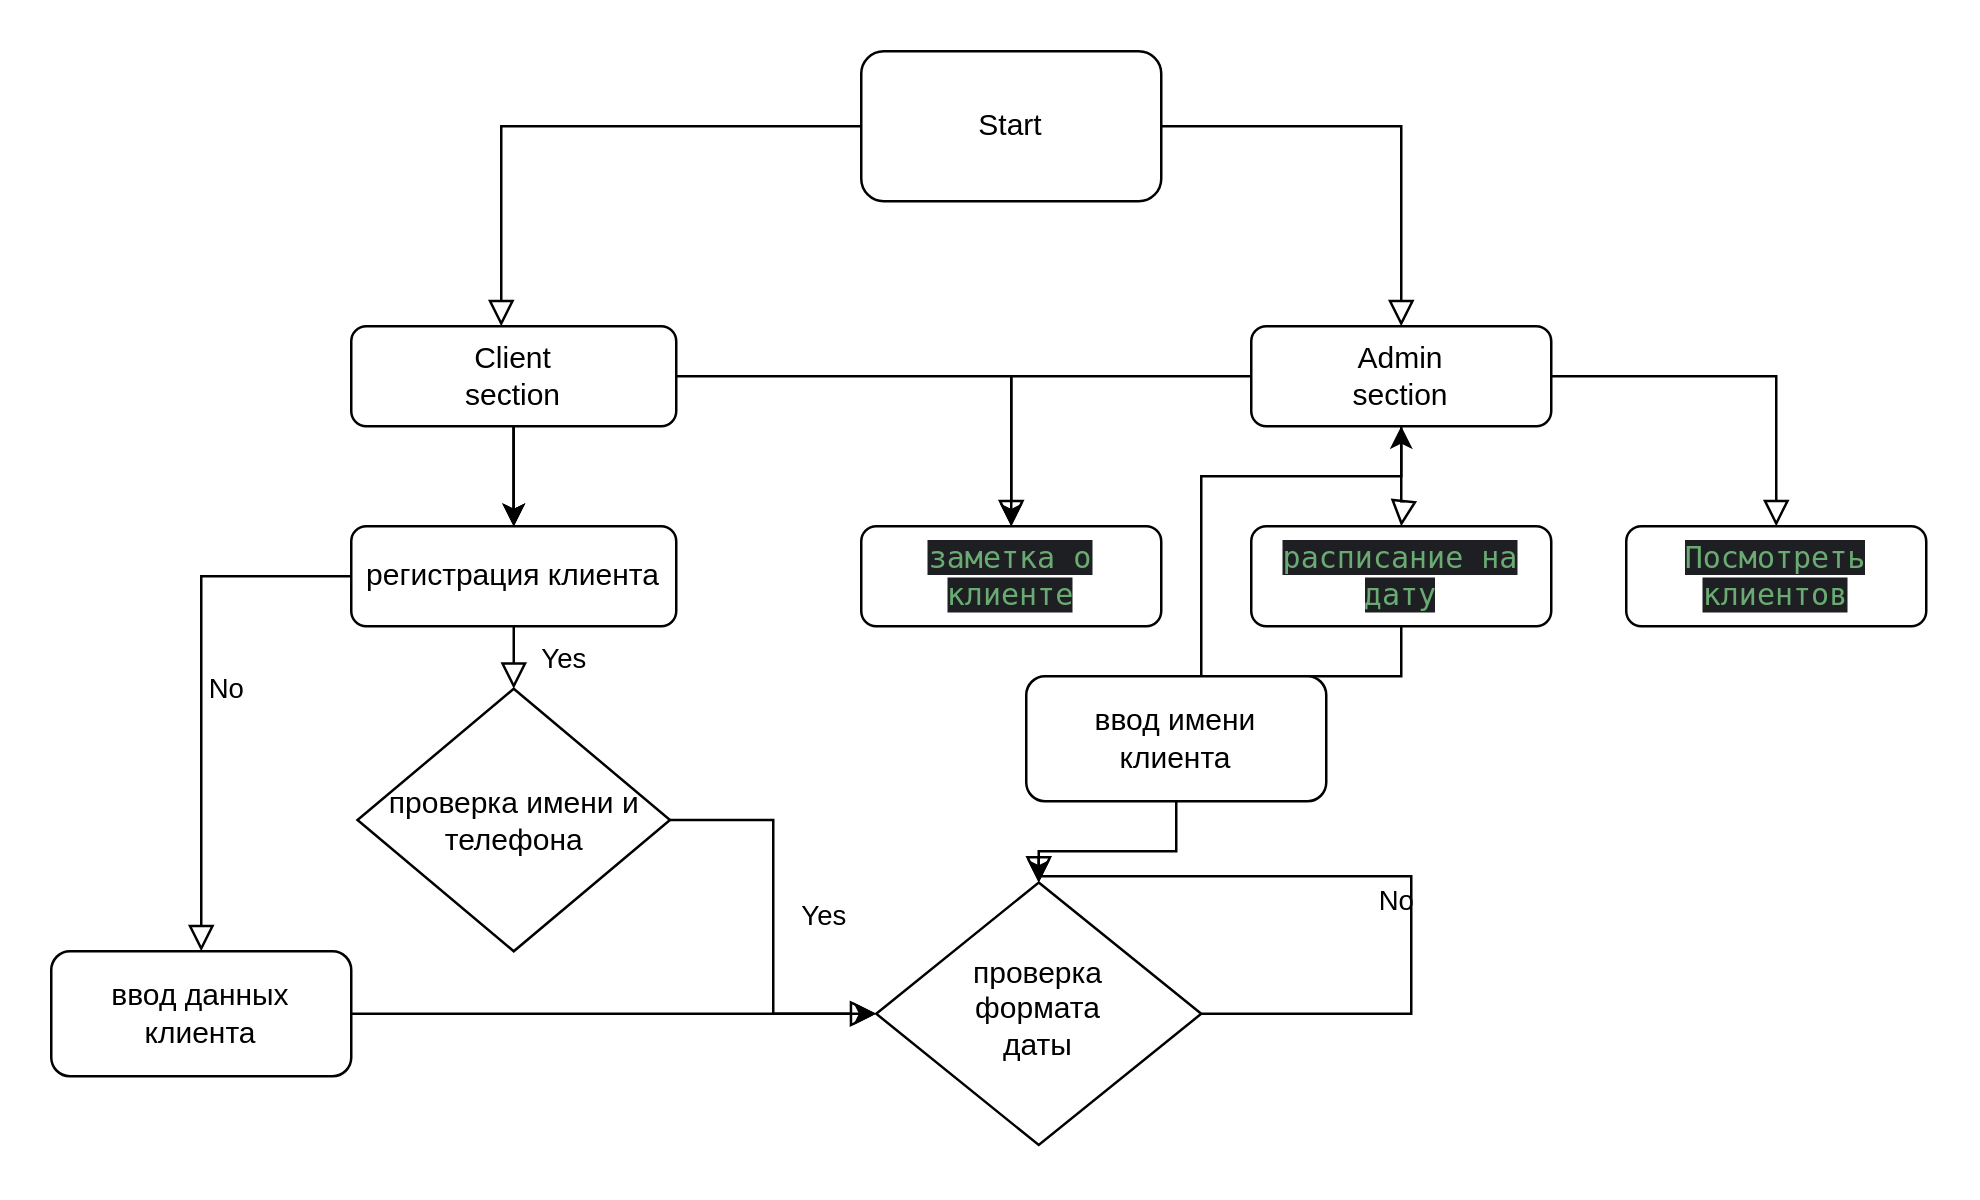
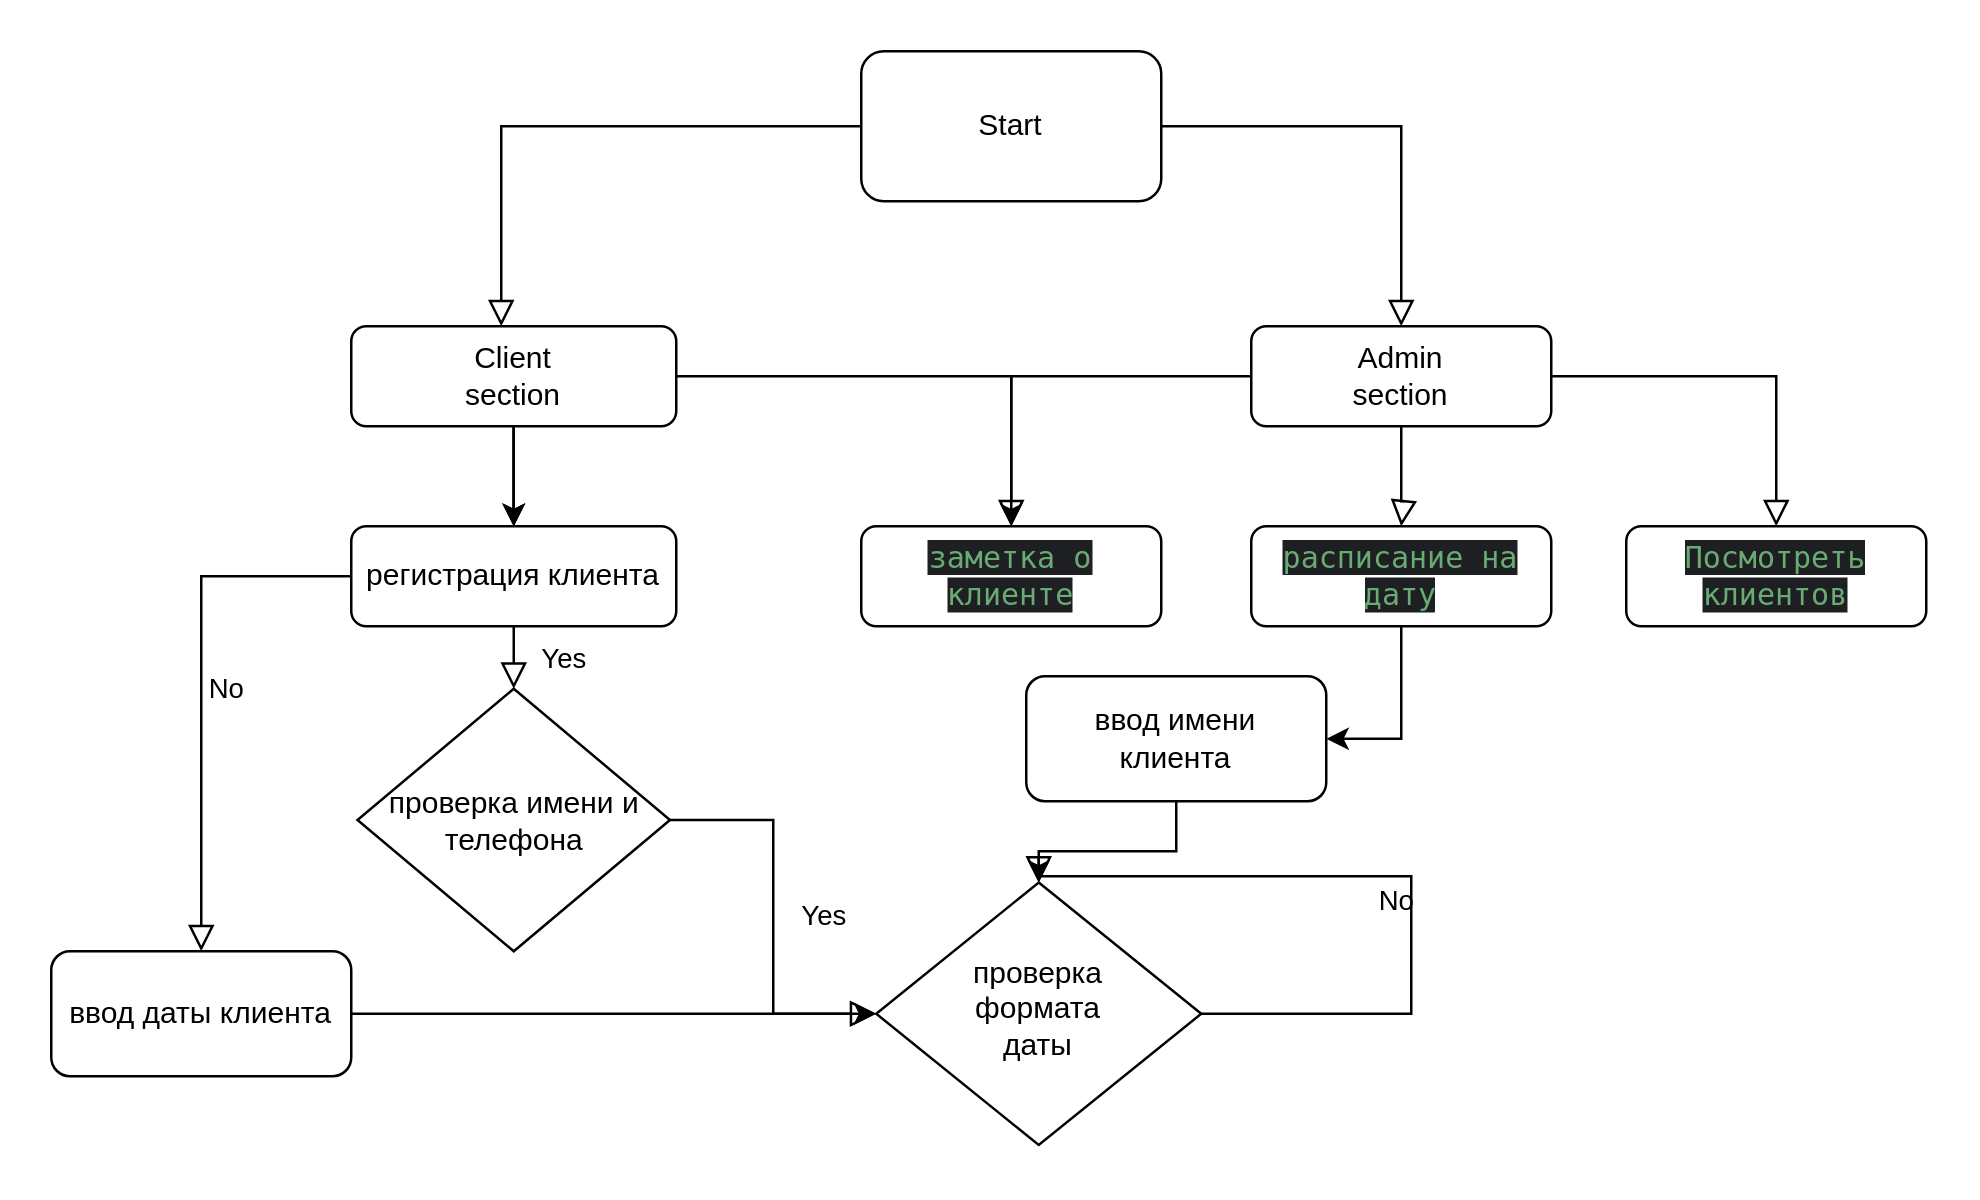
(1201, 480) -> (1401, 736)
(201, 1014) -> (201, 1014)
